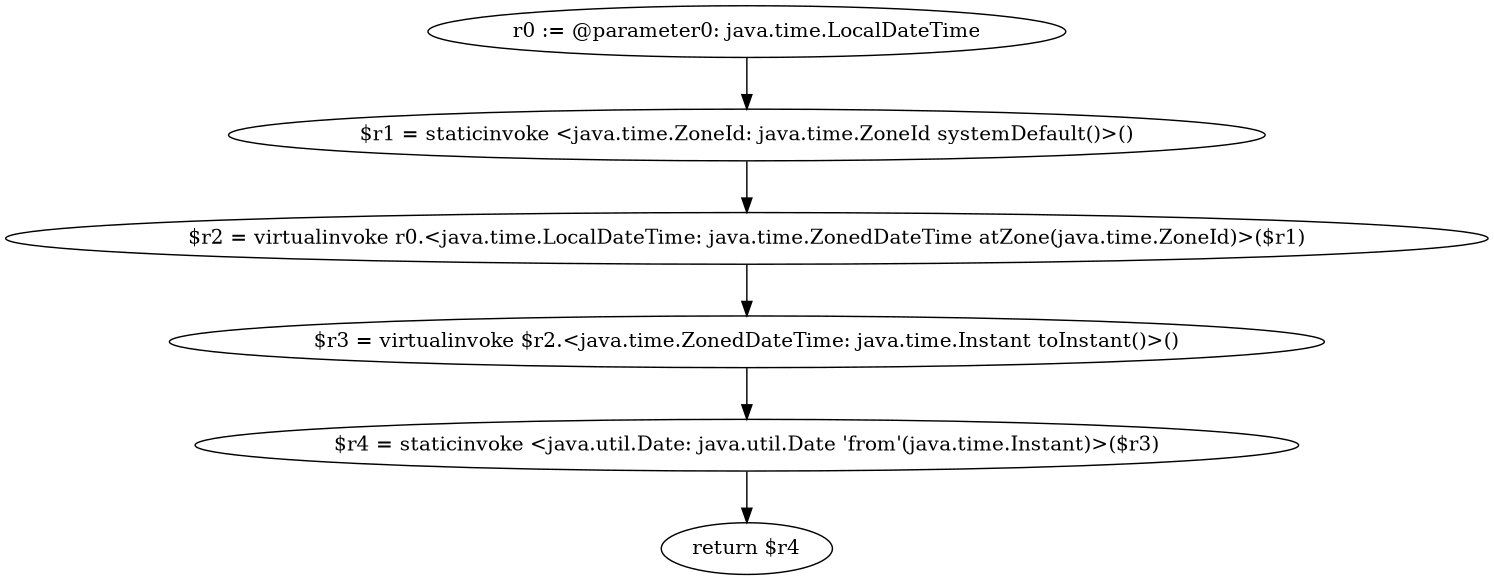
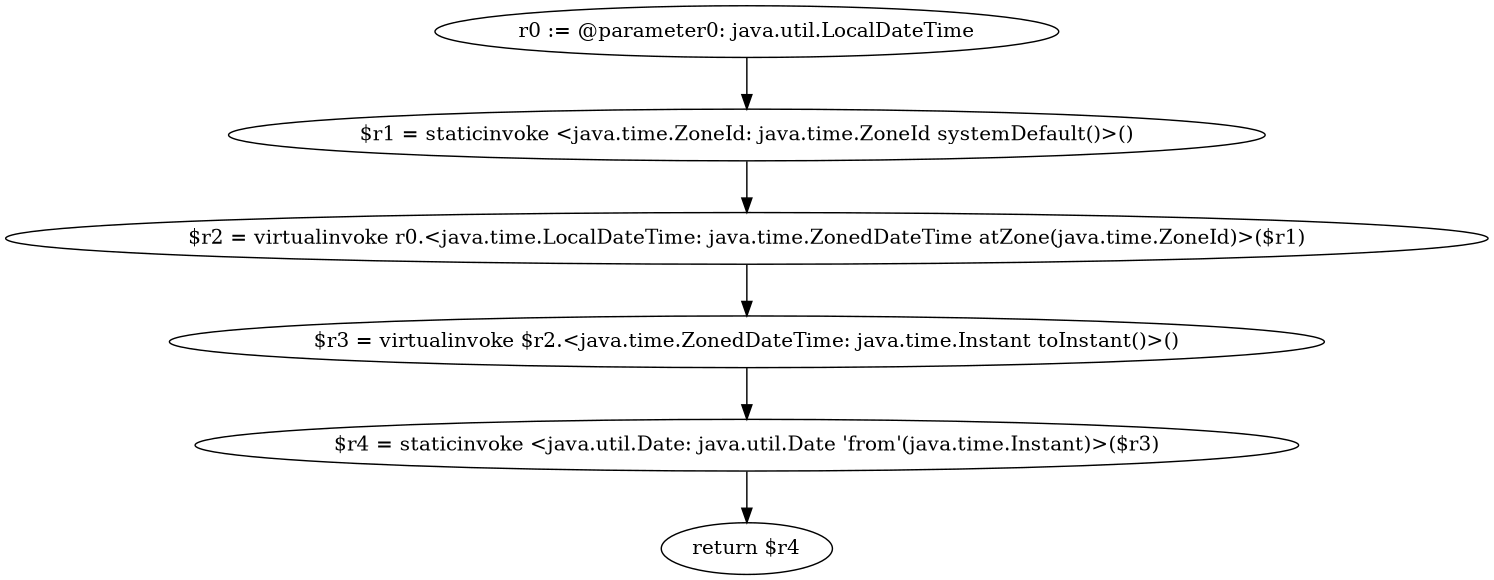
(747, 32) -> (747, 32)
